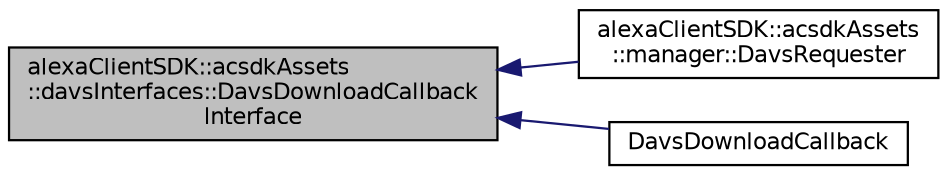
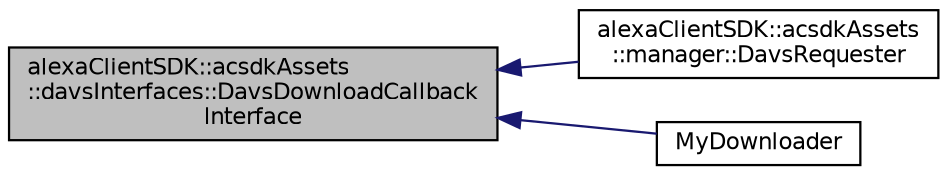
(759, 144) -> (759, 144)
